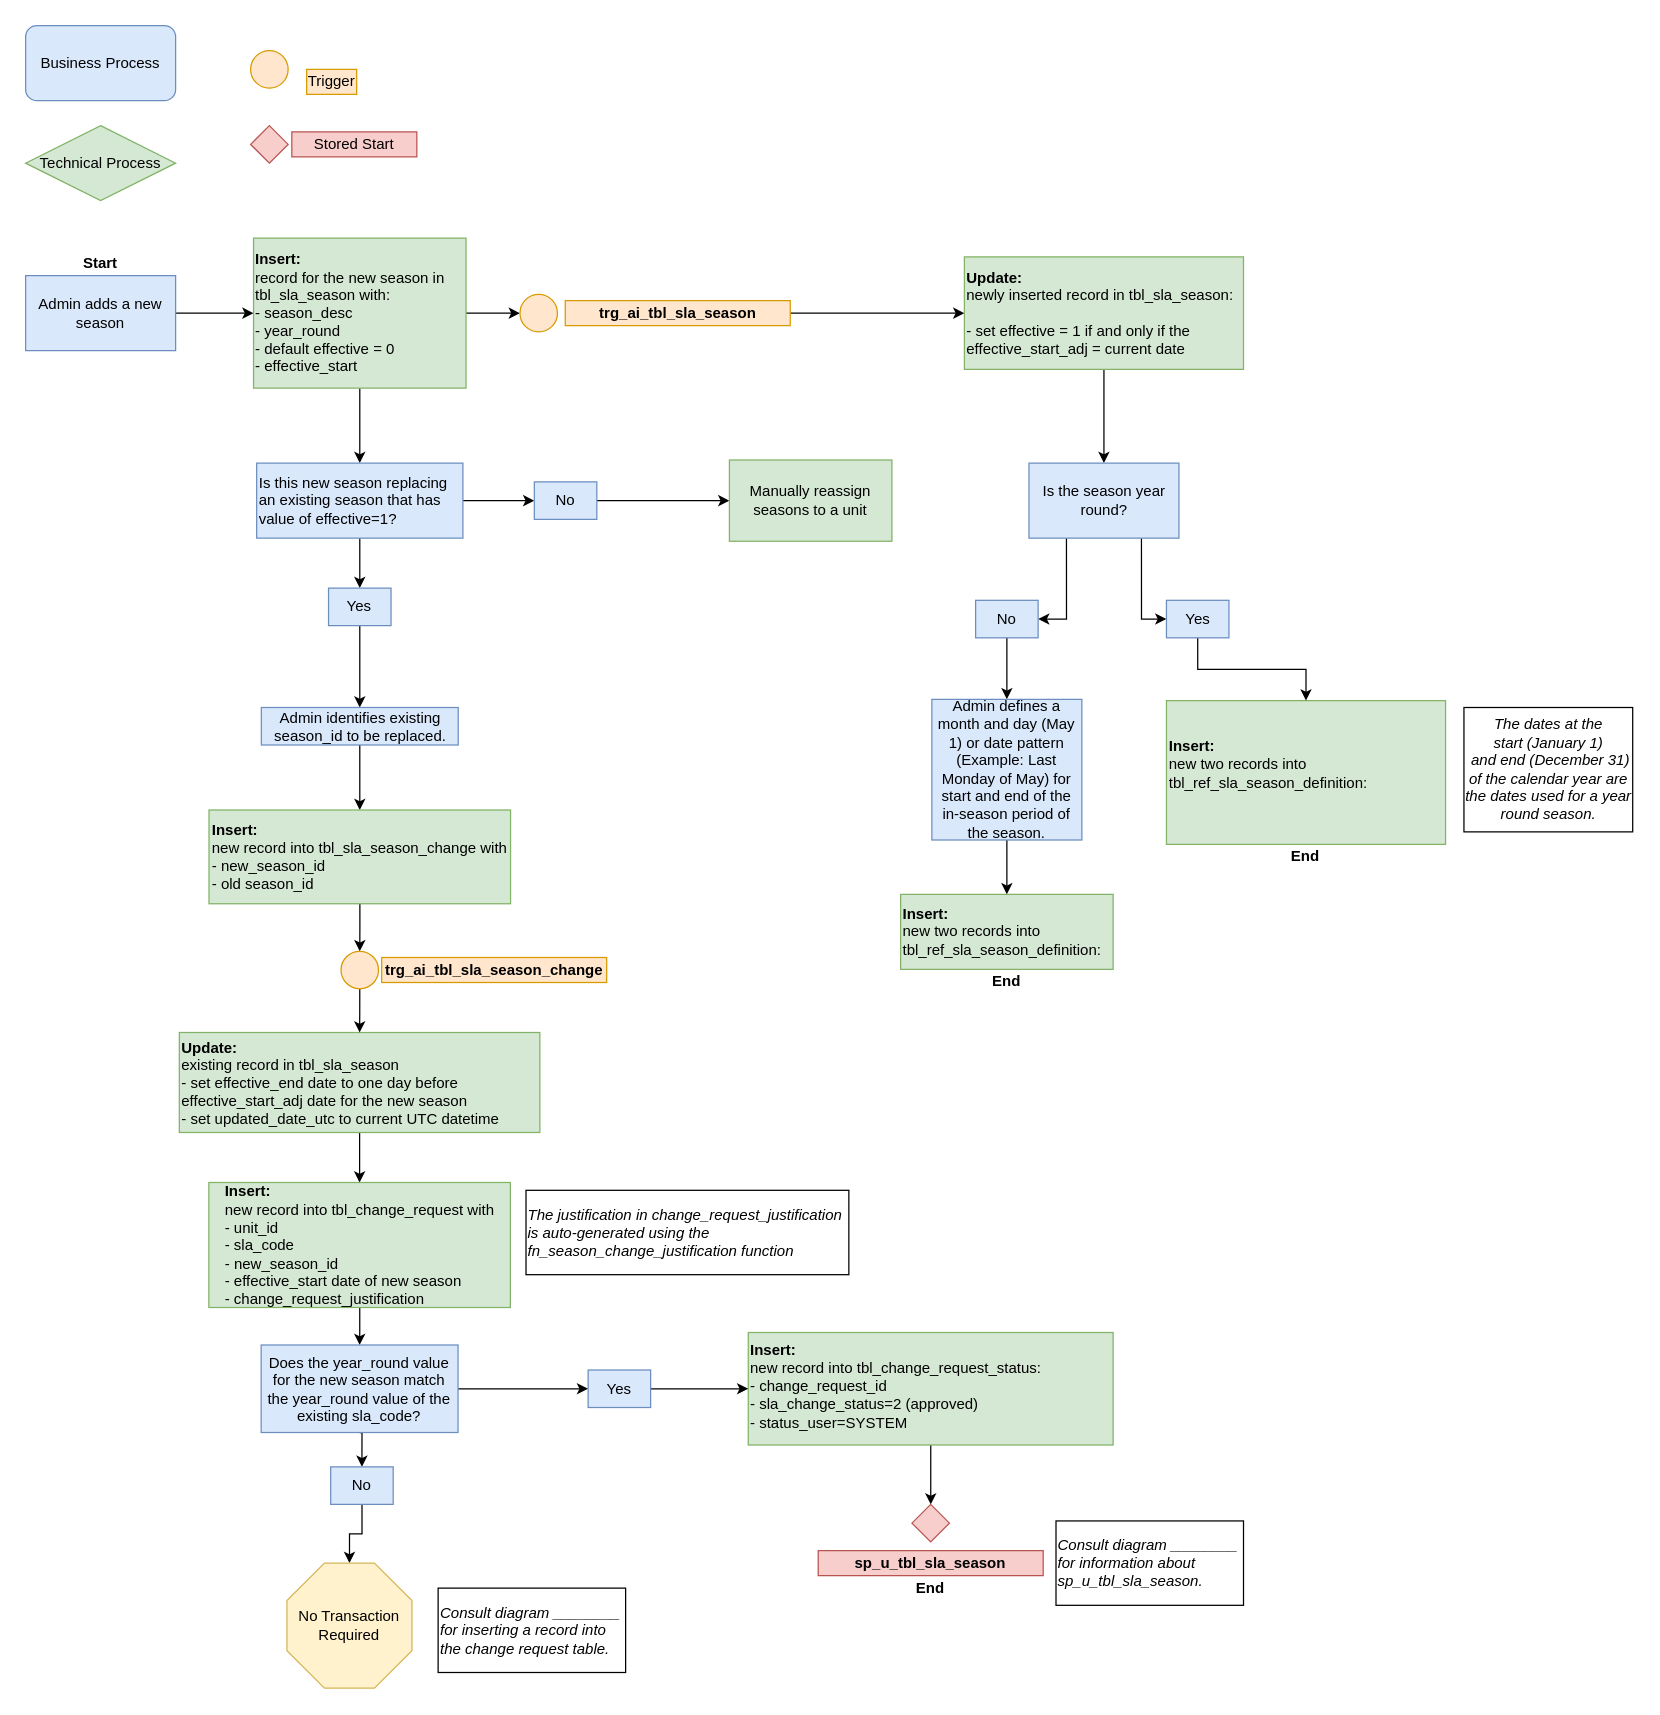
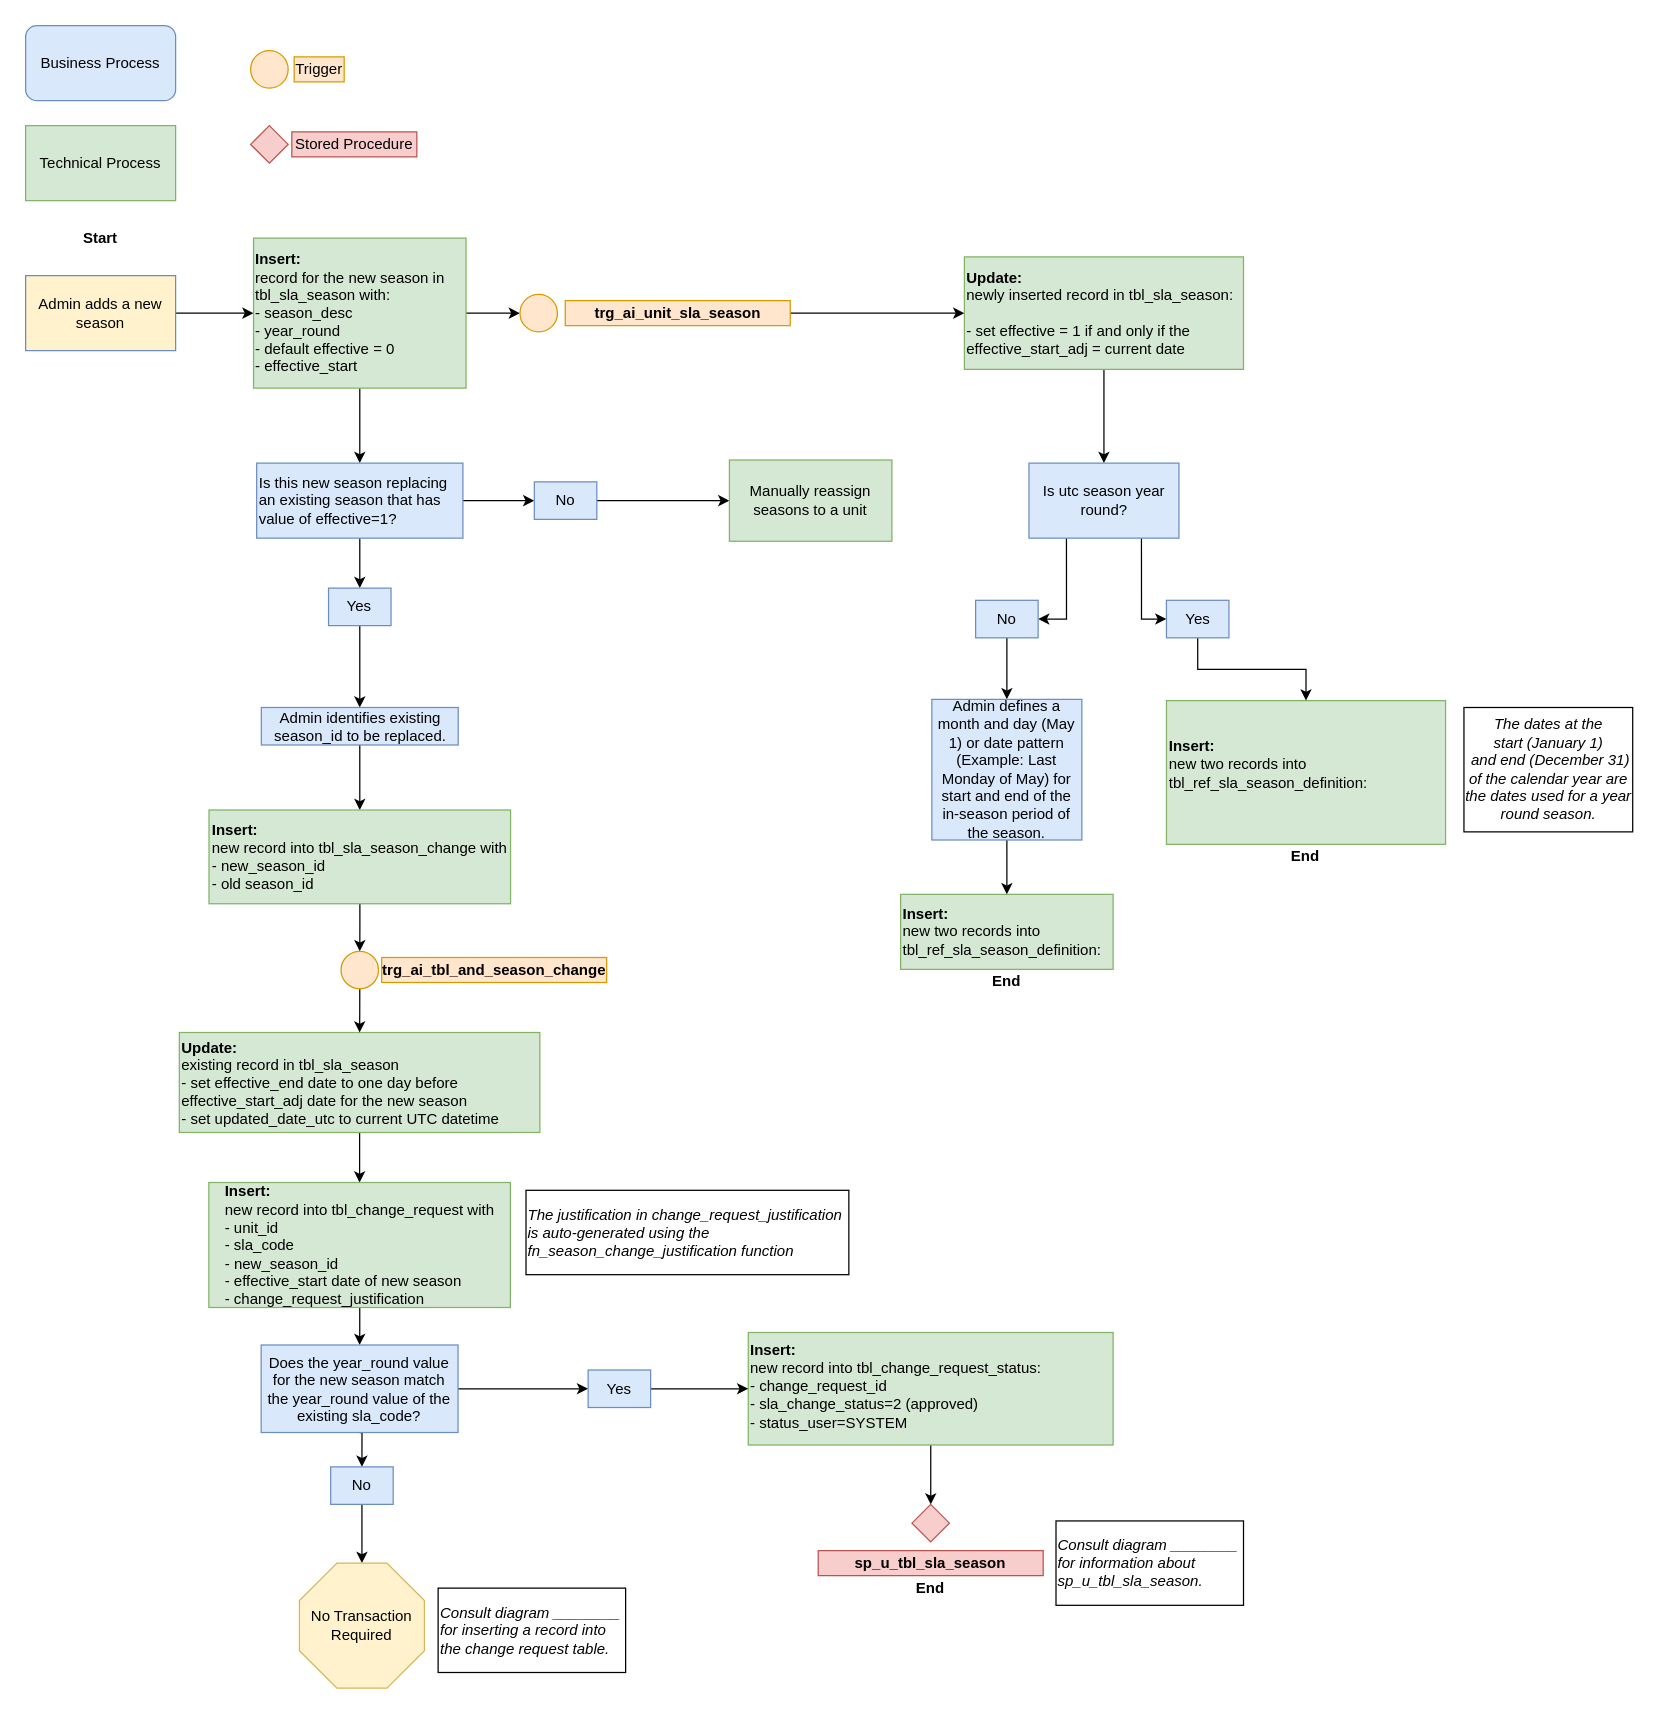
(332, 82) -> (319, 69)
(354, 144) -> (354, 144)
(101, 163) -> (101, 163)
(101, 263) -> (101, 238)
(101, 313) -> (101, 313)
(678, 313) -> (678, 313)
(1104, 501) -> (1104, 501)
(494, 971) -> (494, 971)
(349, 1626) -> (362, 1626)
